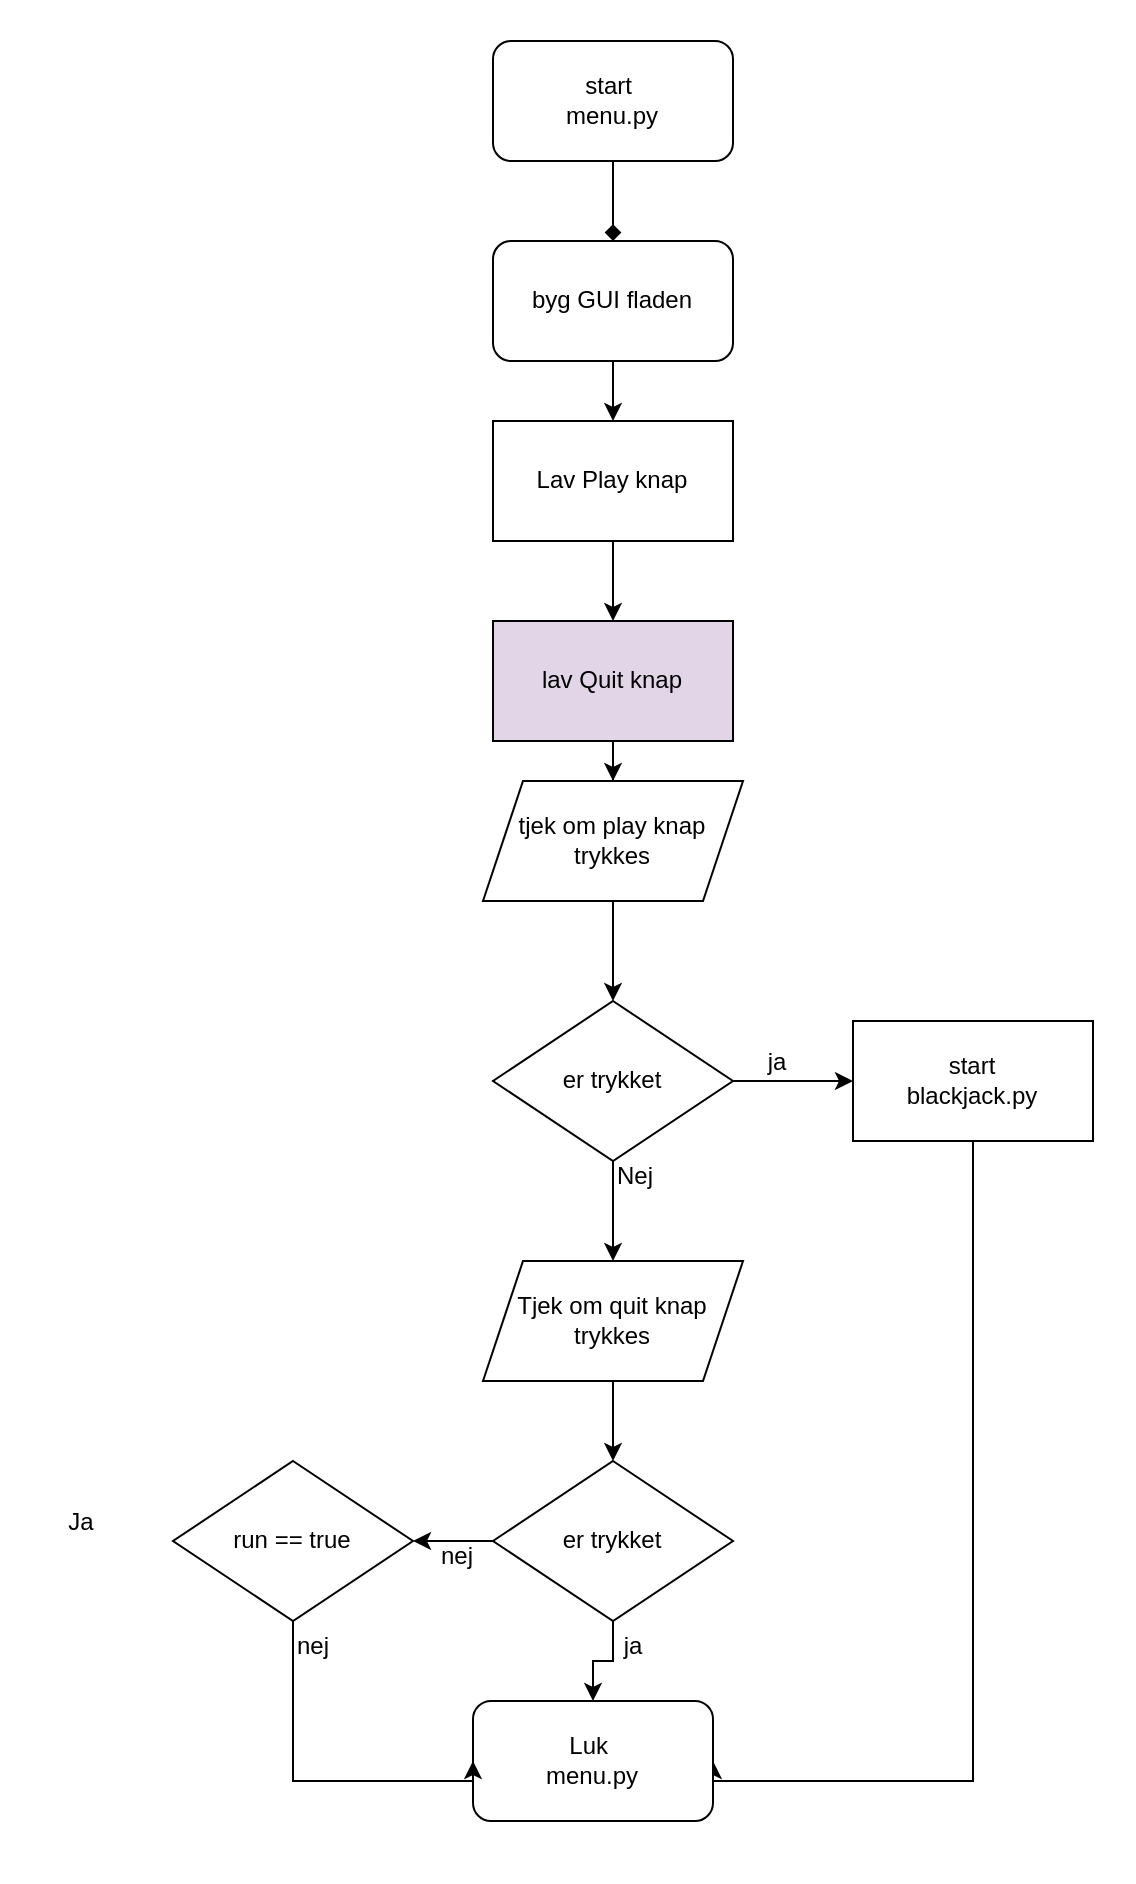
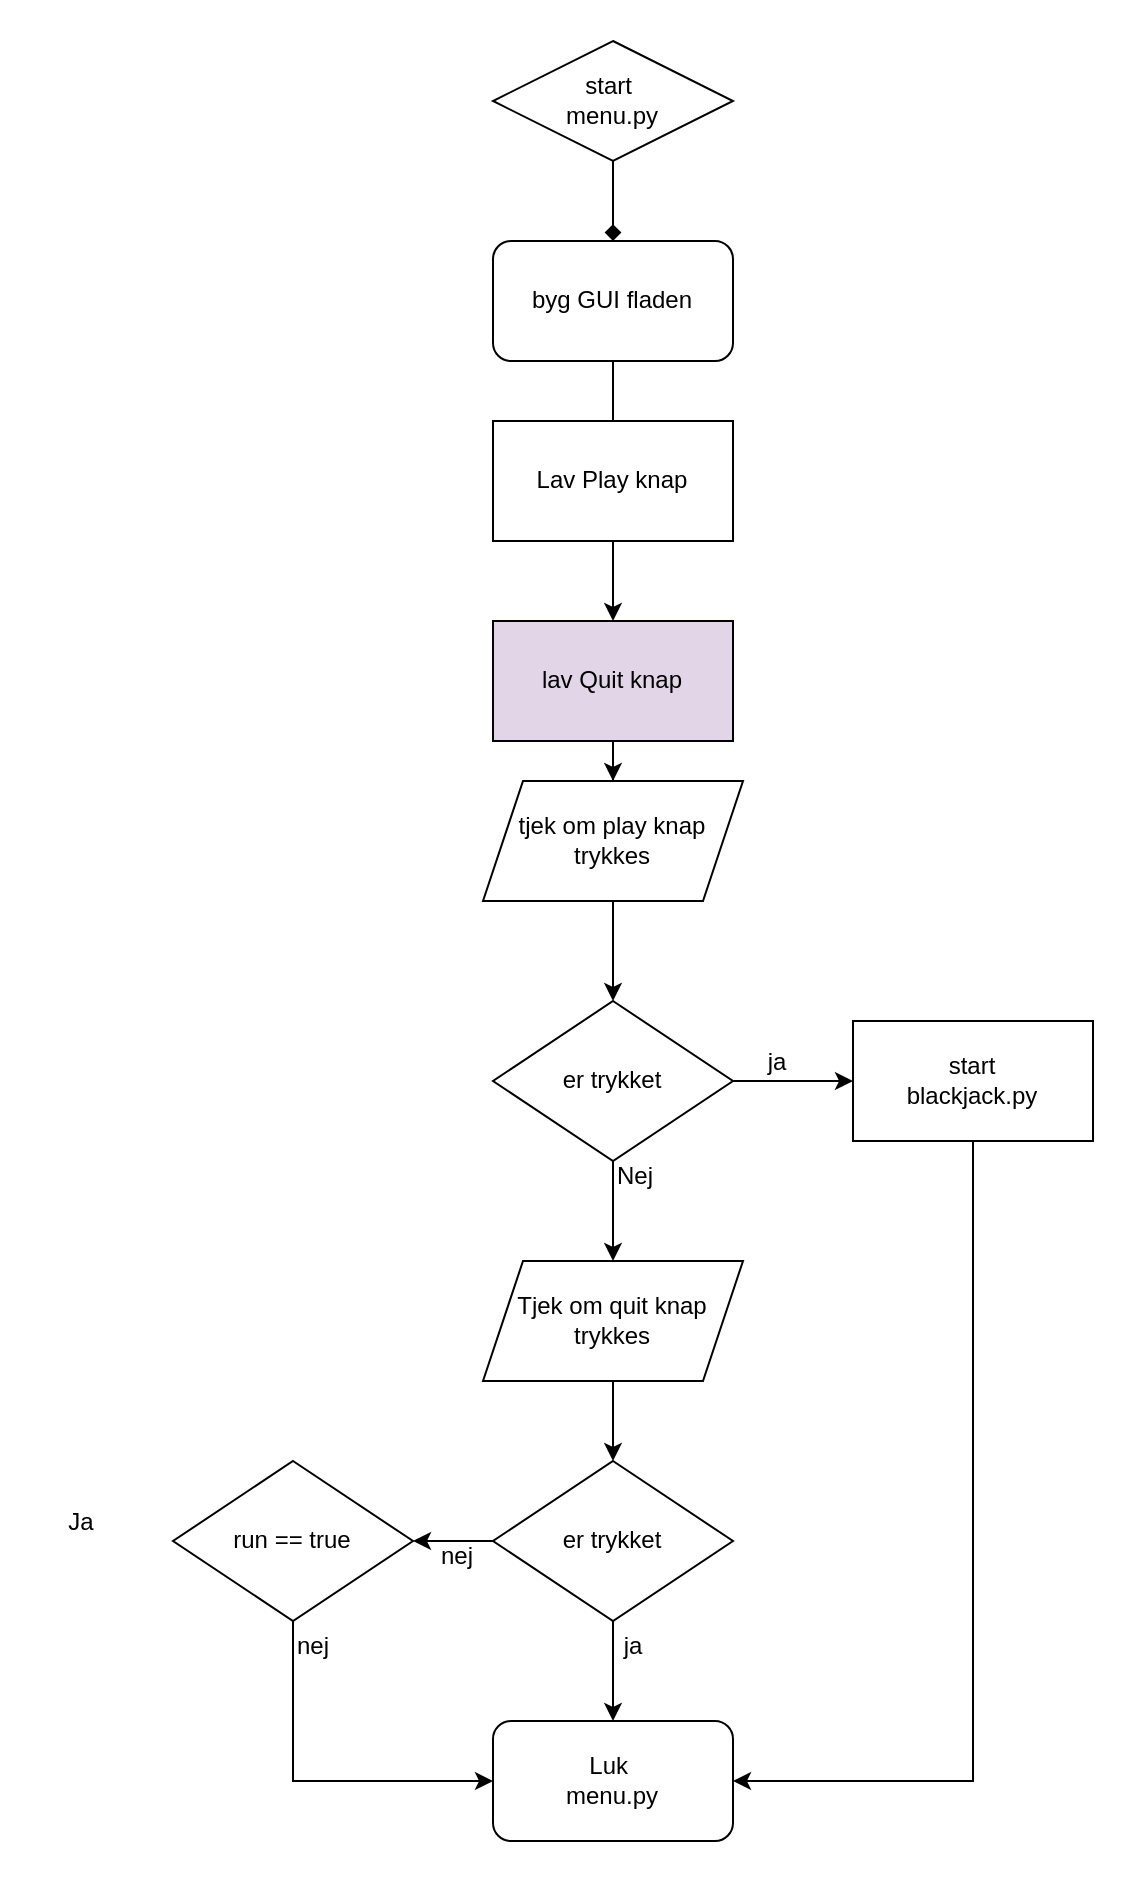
(613, 101) -> (613, 101)
(613, 406) -> (613, 411)
(593, 1761) -> (613, 1781)
